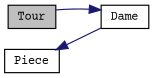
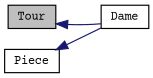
(72, 9) -> (84, 25)
